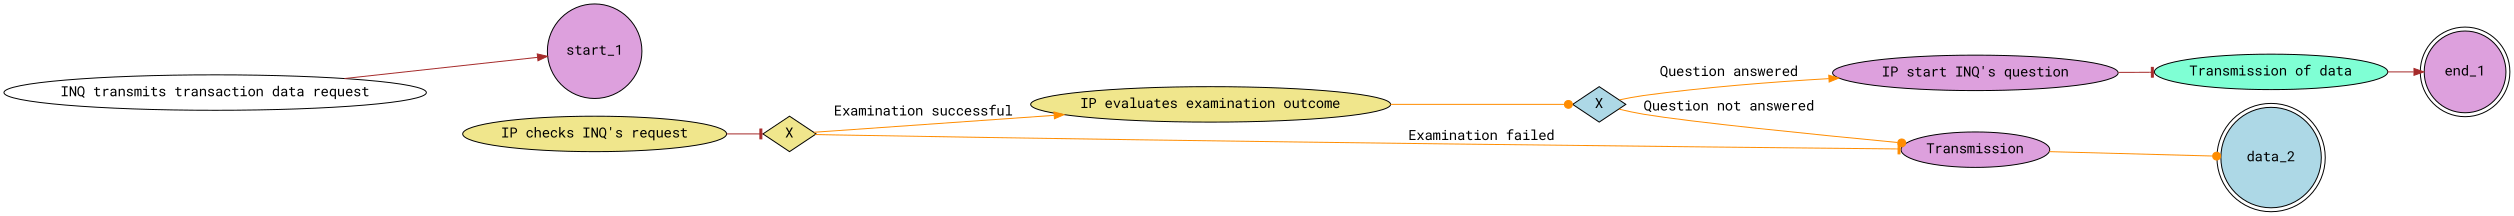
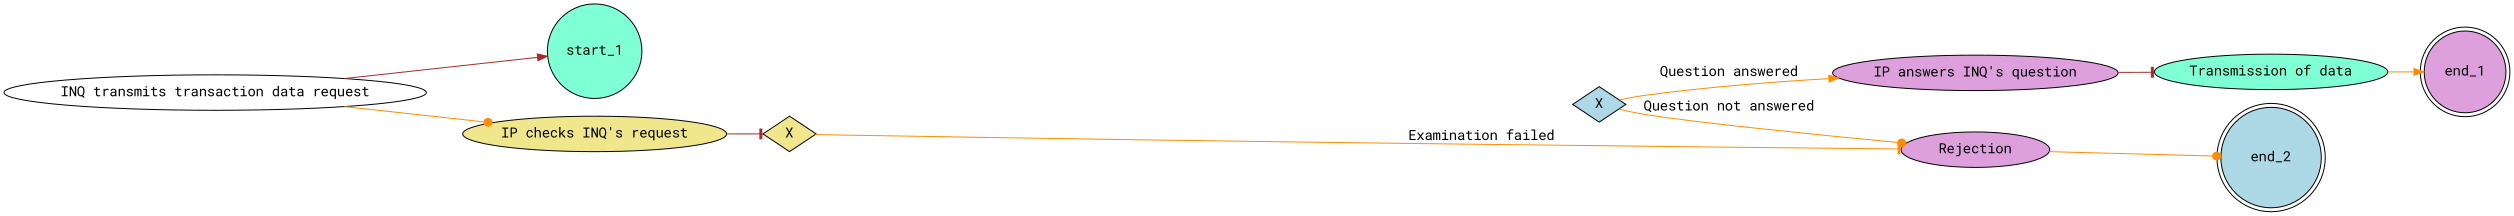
(595, 51) -> (595, 51)
(2401, 72) -> (2401, 72)
(1975, 73) -> (1975, 73)
(1211, 104) -> none
none -> (414, 114)
(1975, 150) -> (1975, 150)
(2271, 158) -> (2271, 158)
